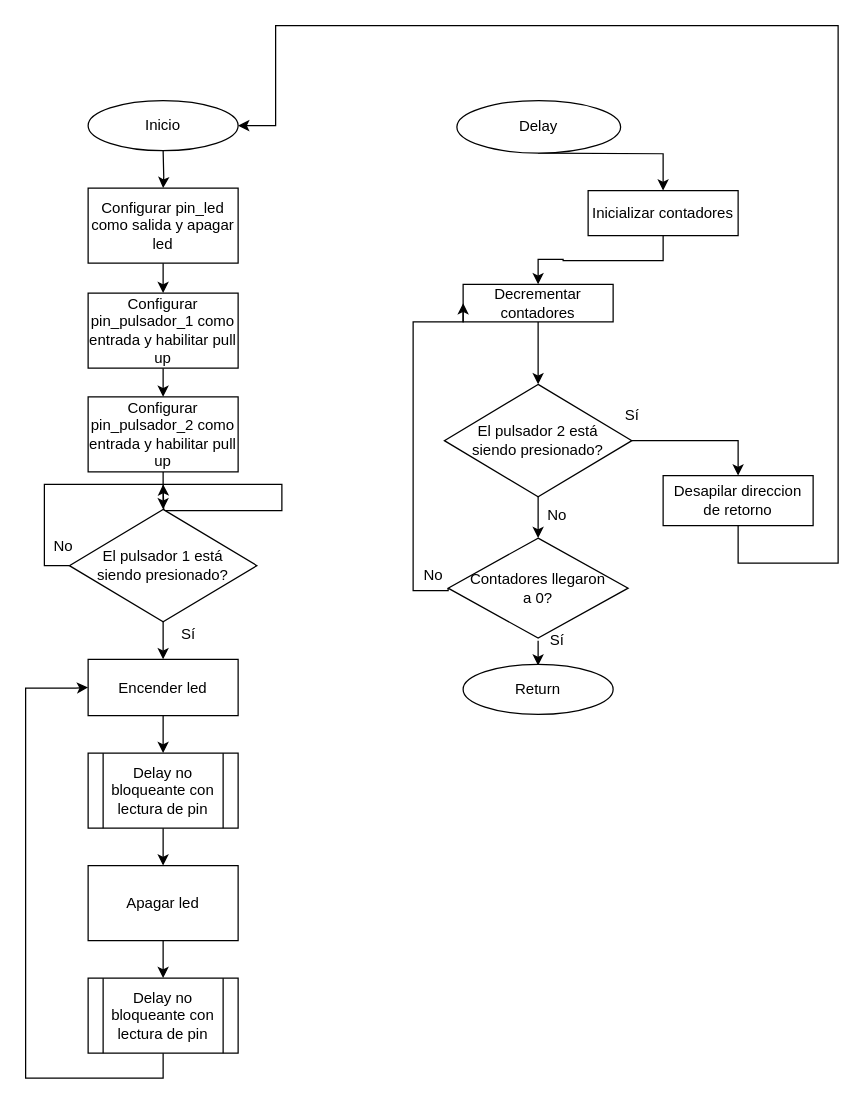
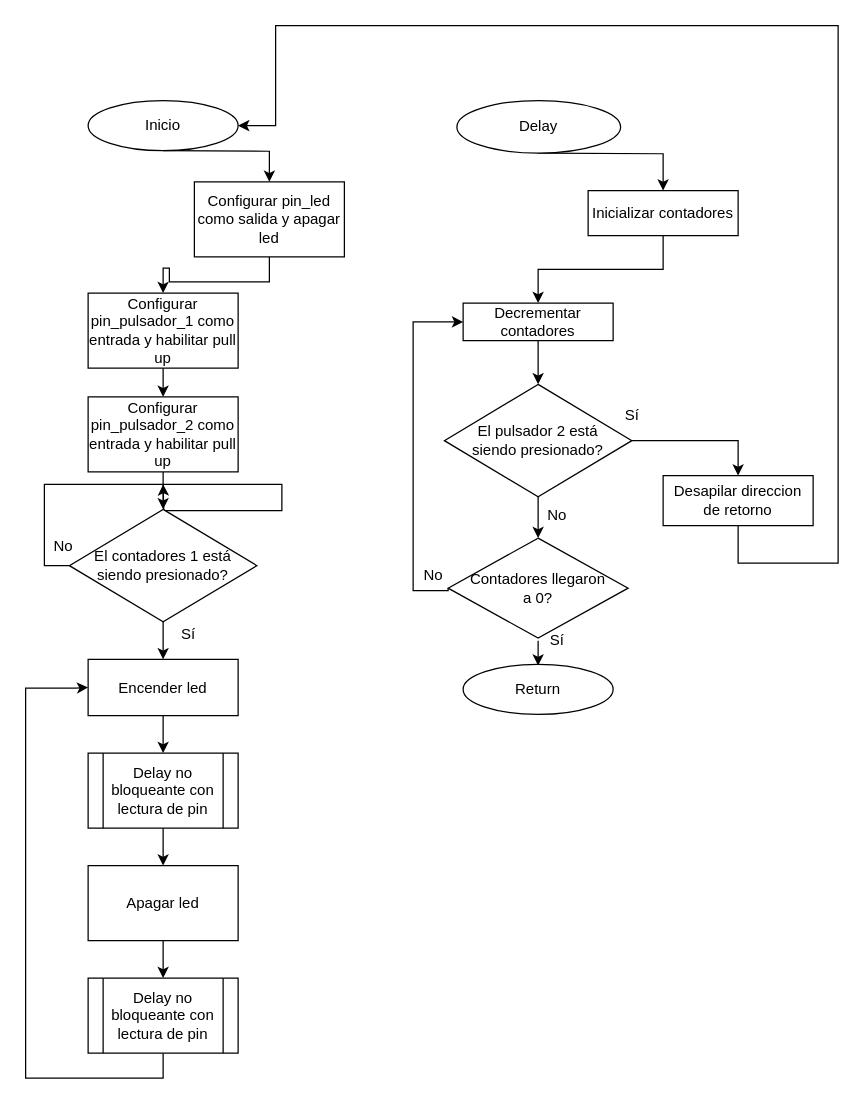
(163, 226) -> (269, 219)
(538, 303) -> (538, 322)
(163, 566) -> (163, 566)
